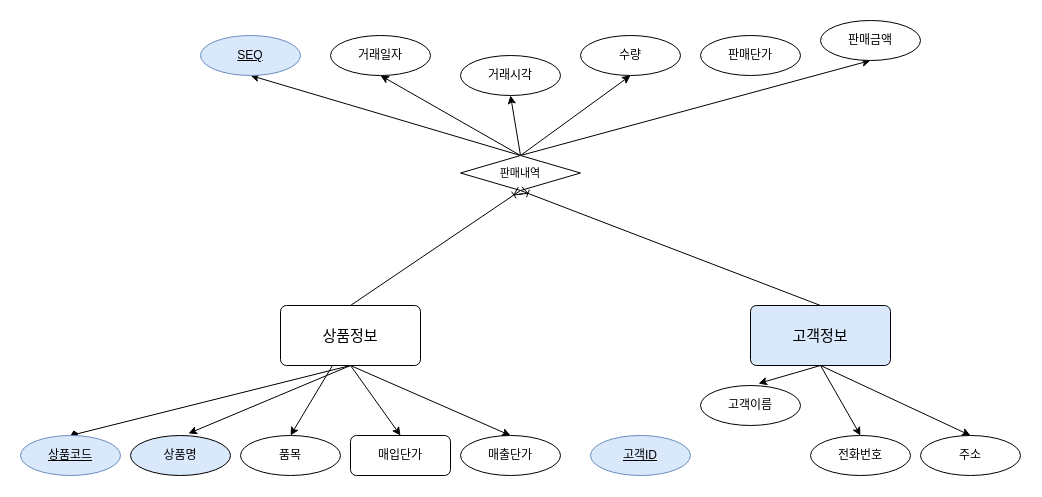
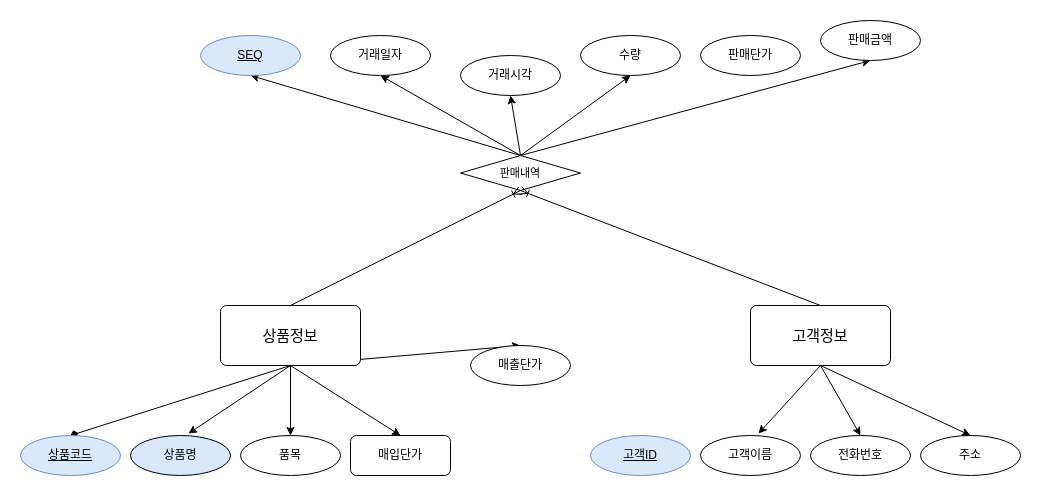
(351, 336) -> (291, 336)
(821, 336) -> (821, 336)
(751, 406) -> (751, 456)
(511, 456) -> (521, 366)
